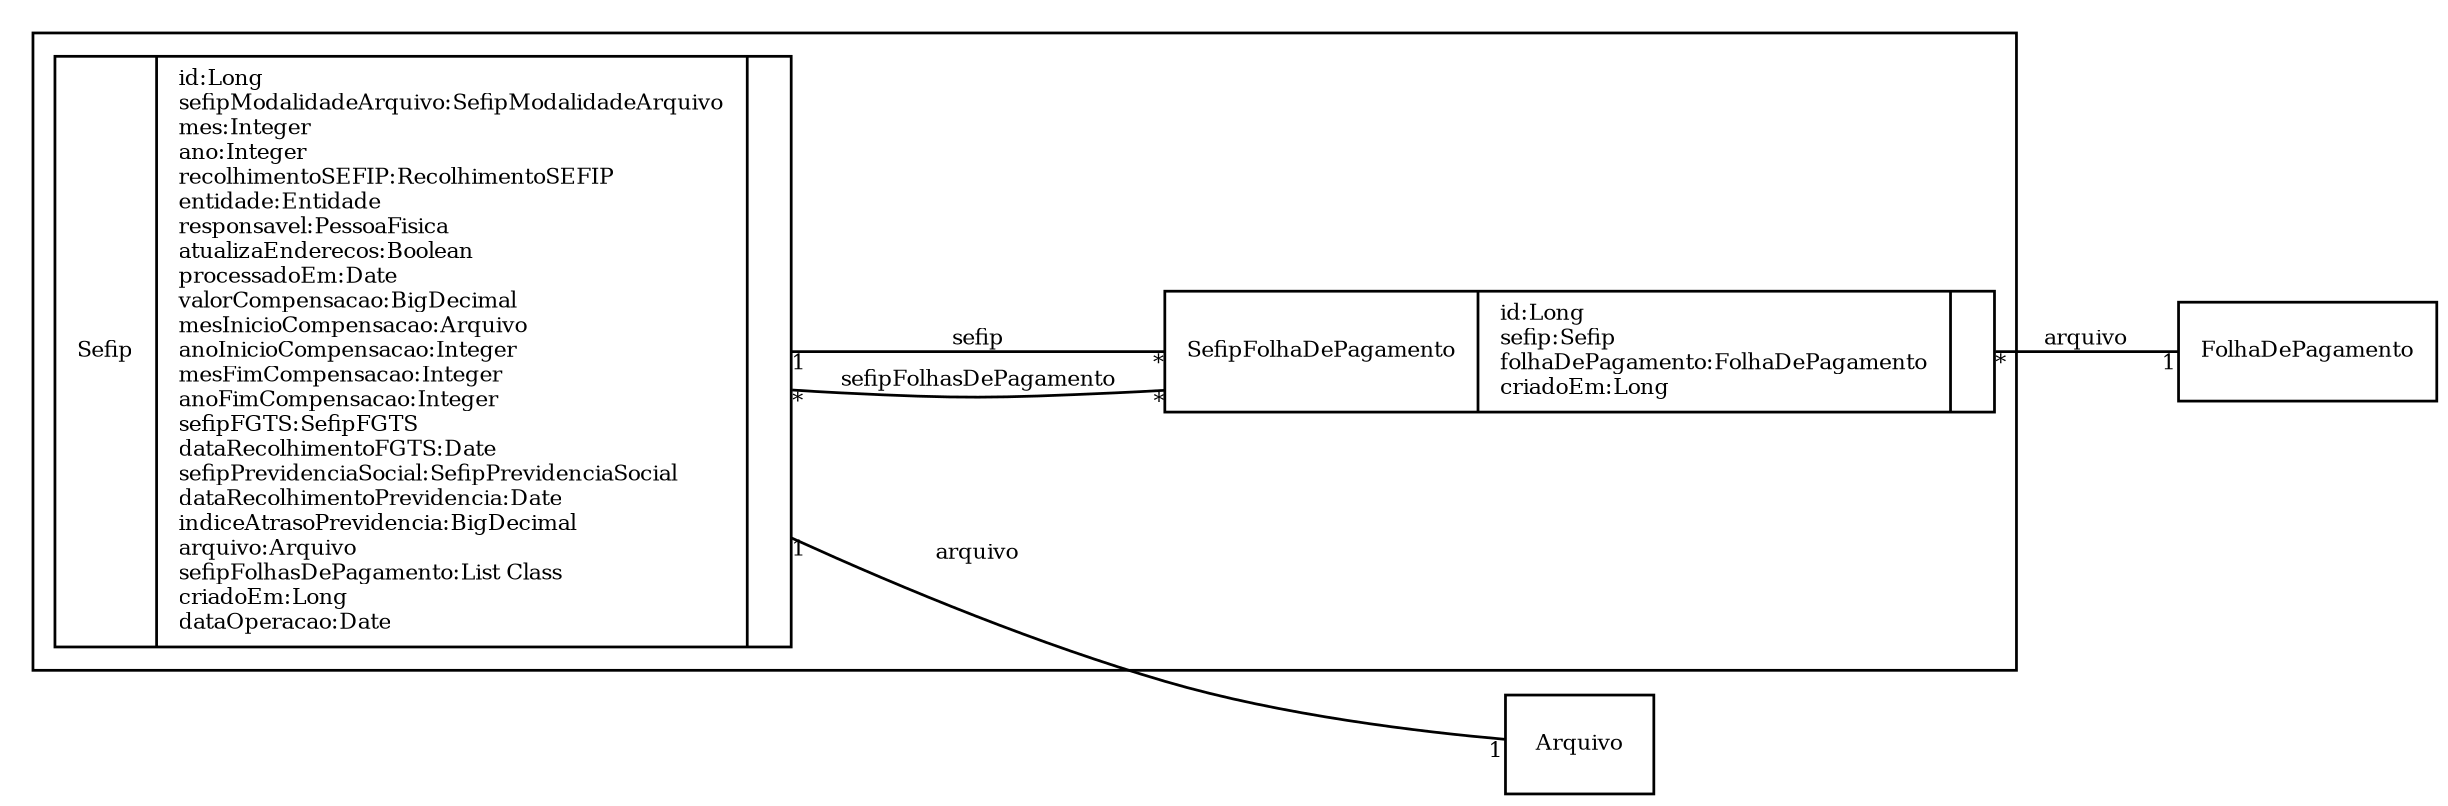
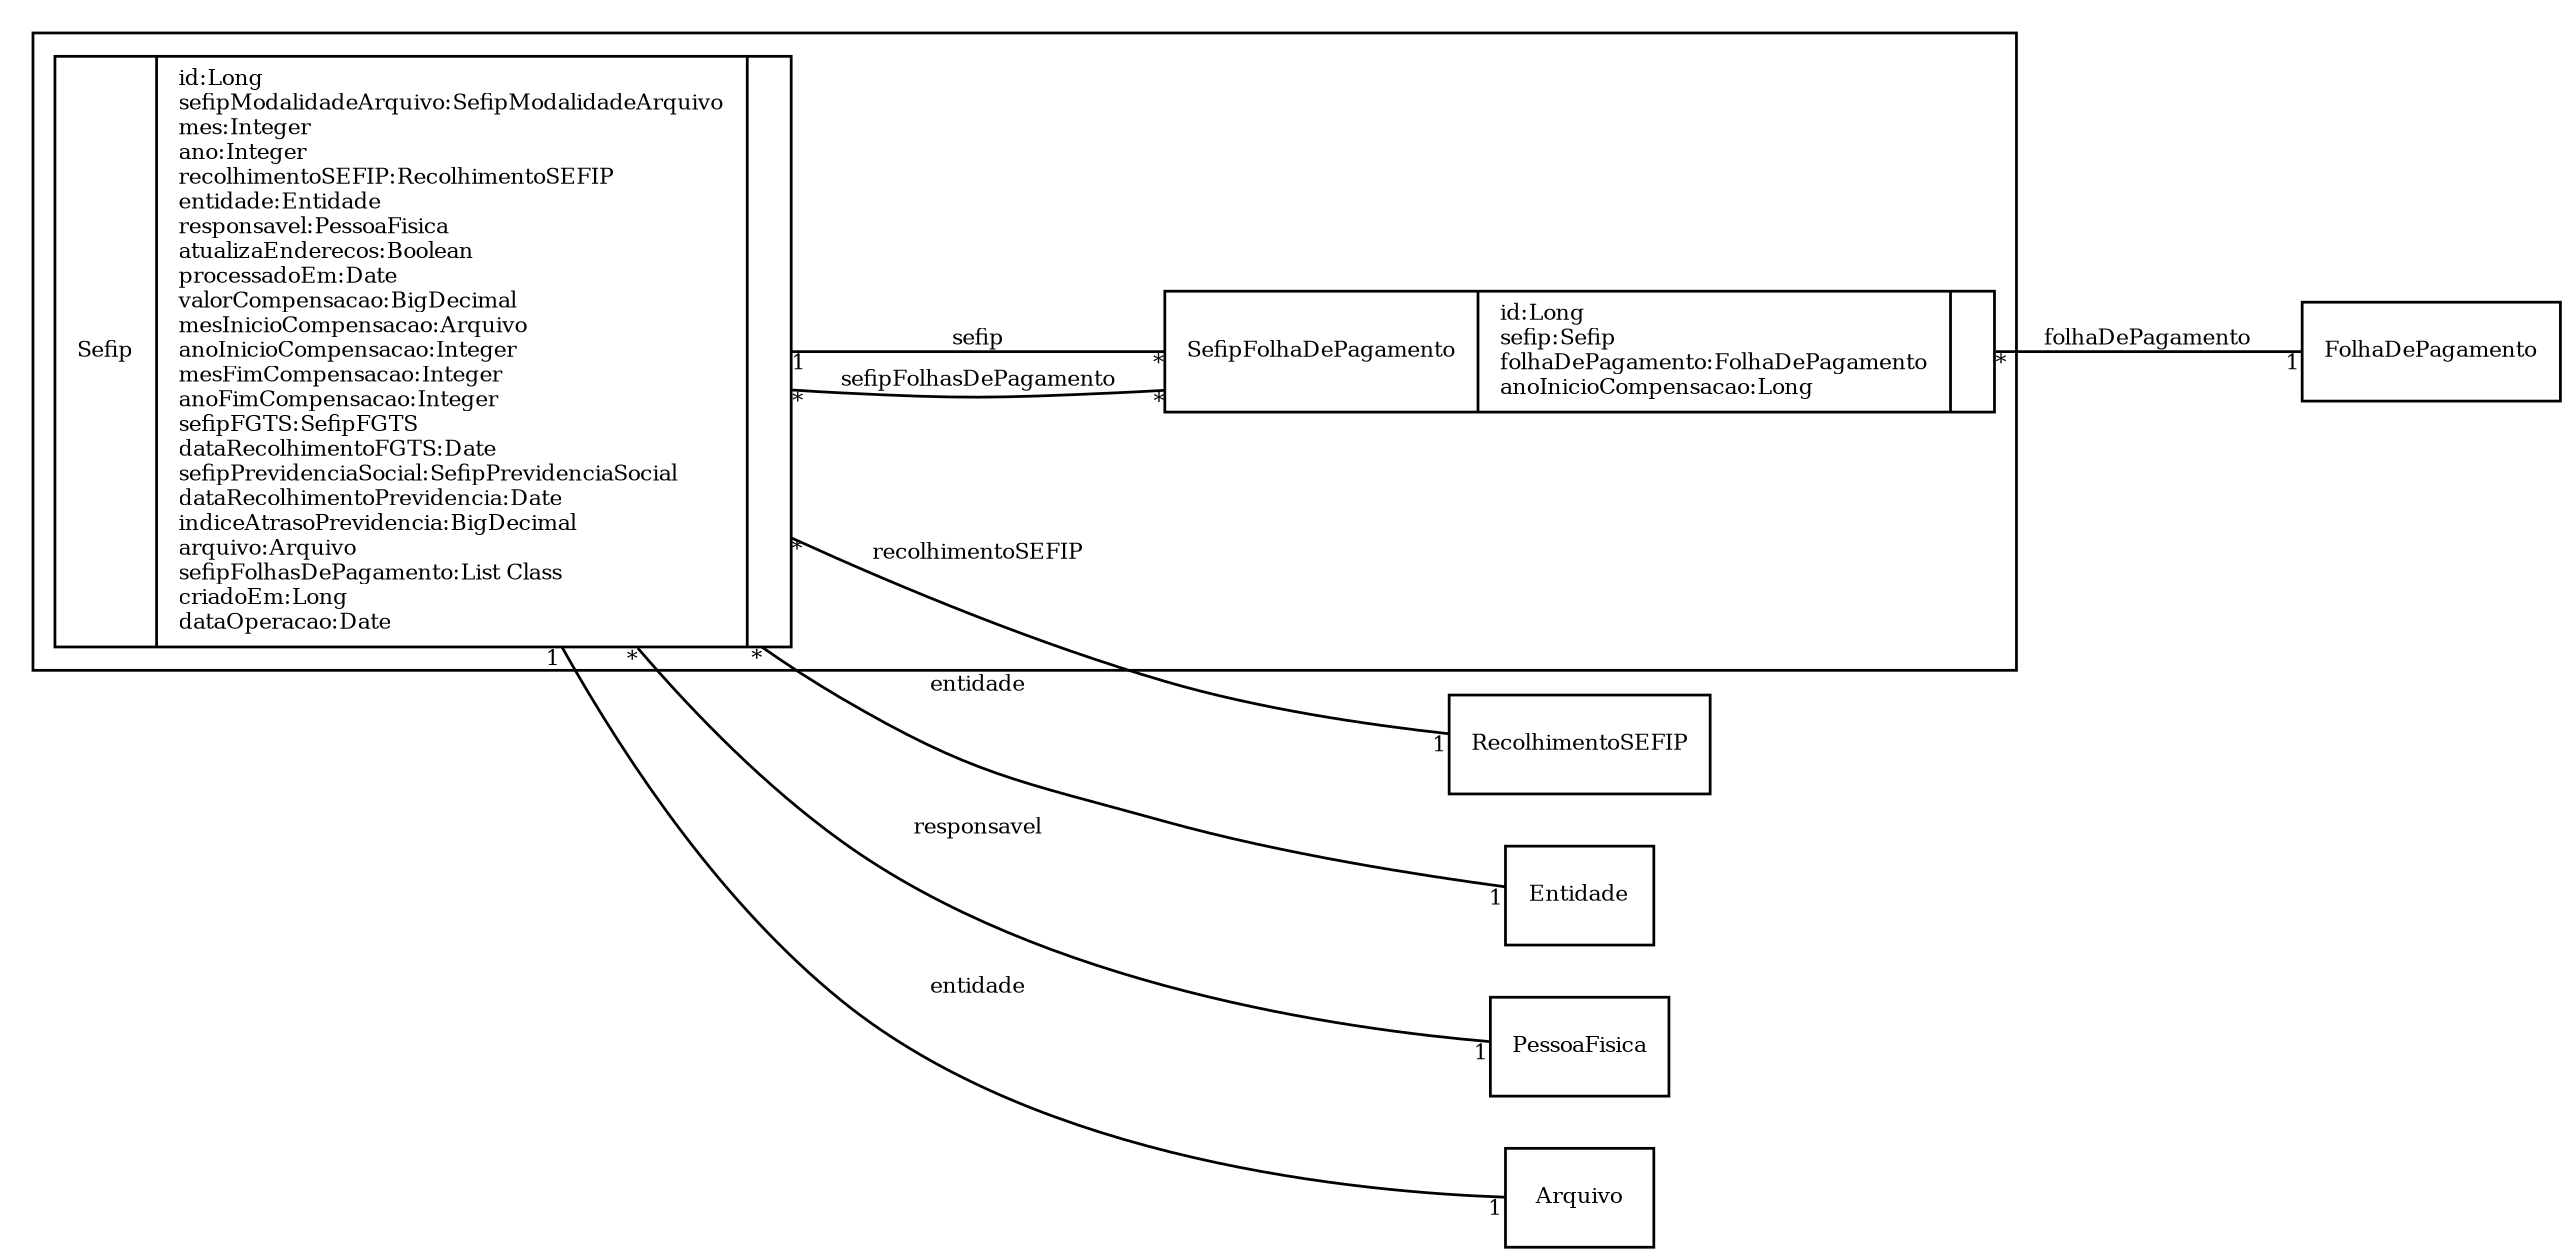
(2087, 339) -> (2148, 339)
(1585, 387) -> (1658, 387)
(978, 554) -> (978, 988)
none -> (1580, 744)
none -> (1580, 896)
none -> (1580, 1047)
